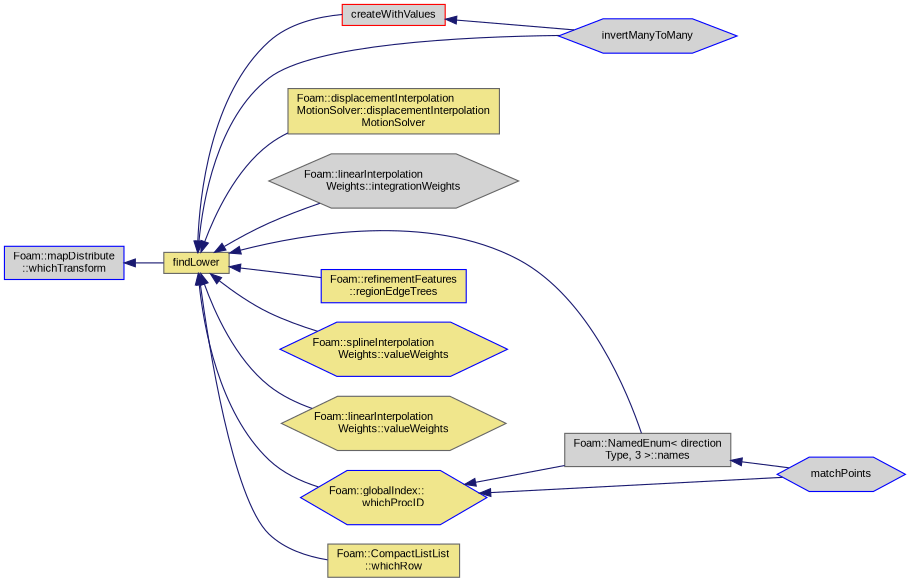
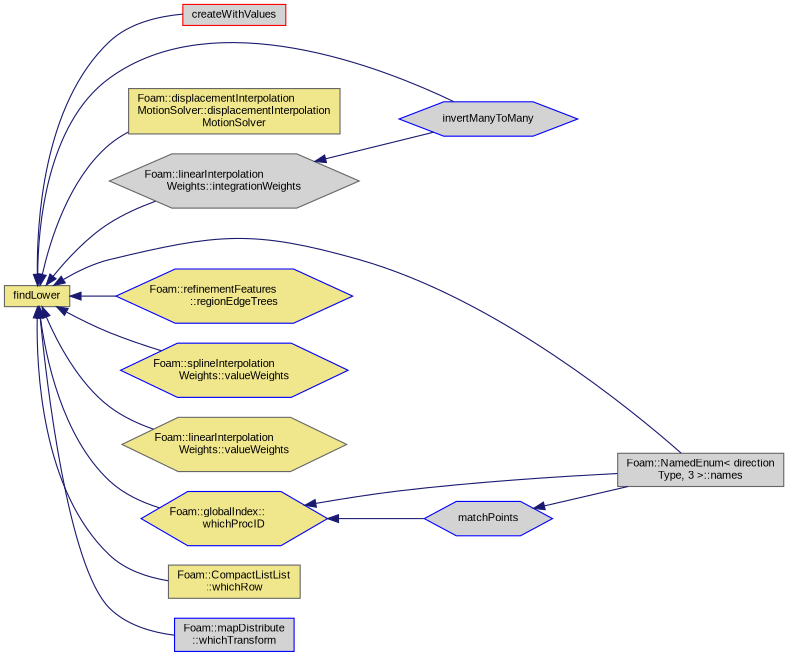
(515, 25) -> (380, 145)
(150, 263) -> (72, 520)
(394, 286) -> (234, 296)
(765, 465) -> (586, 496)
